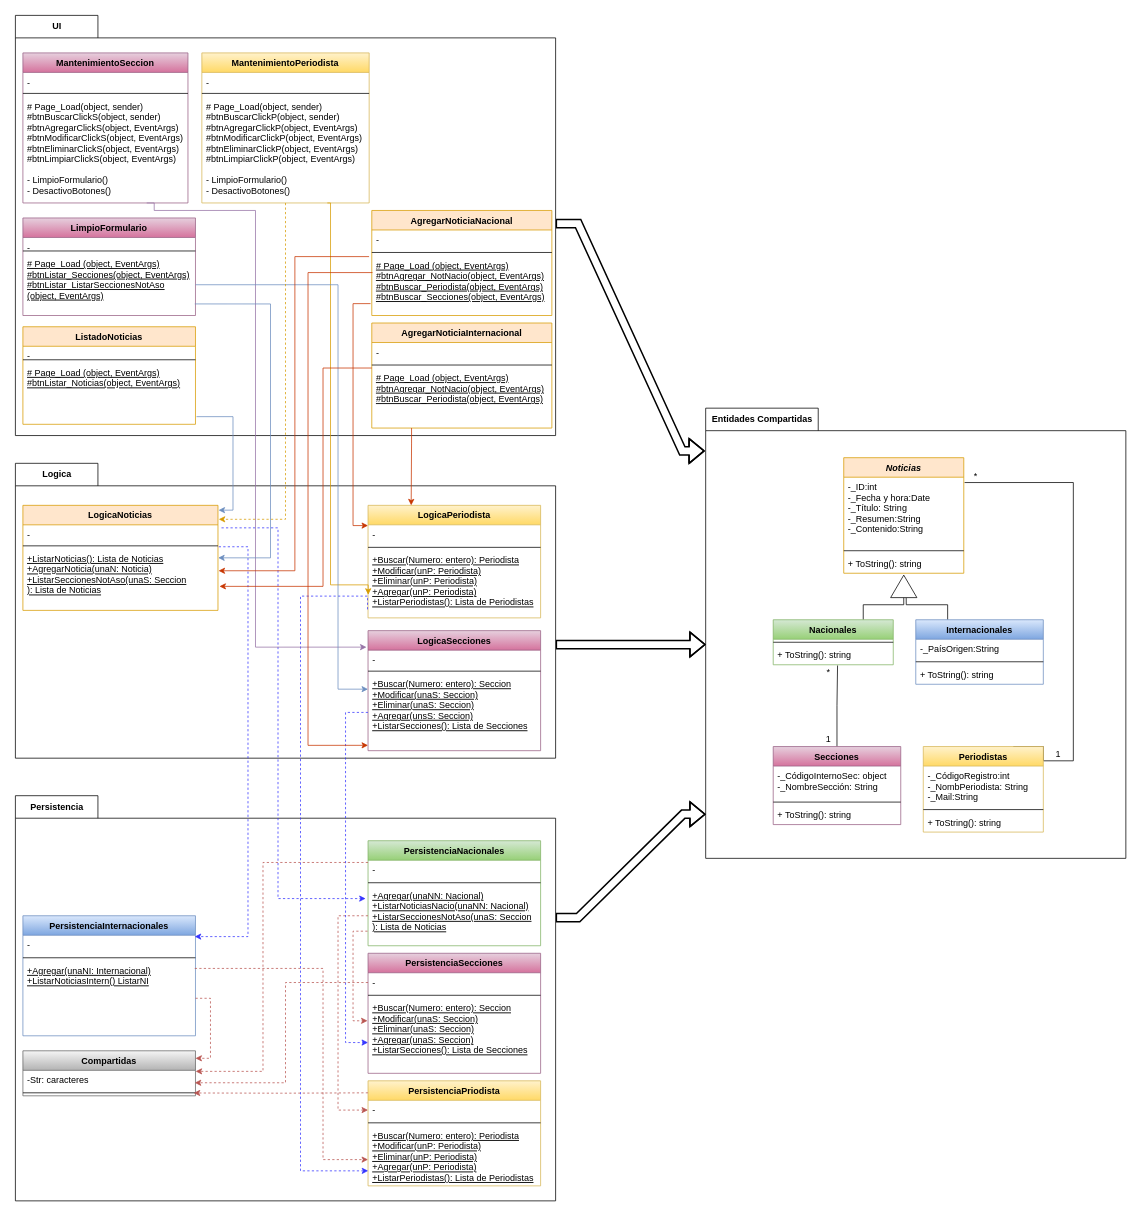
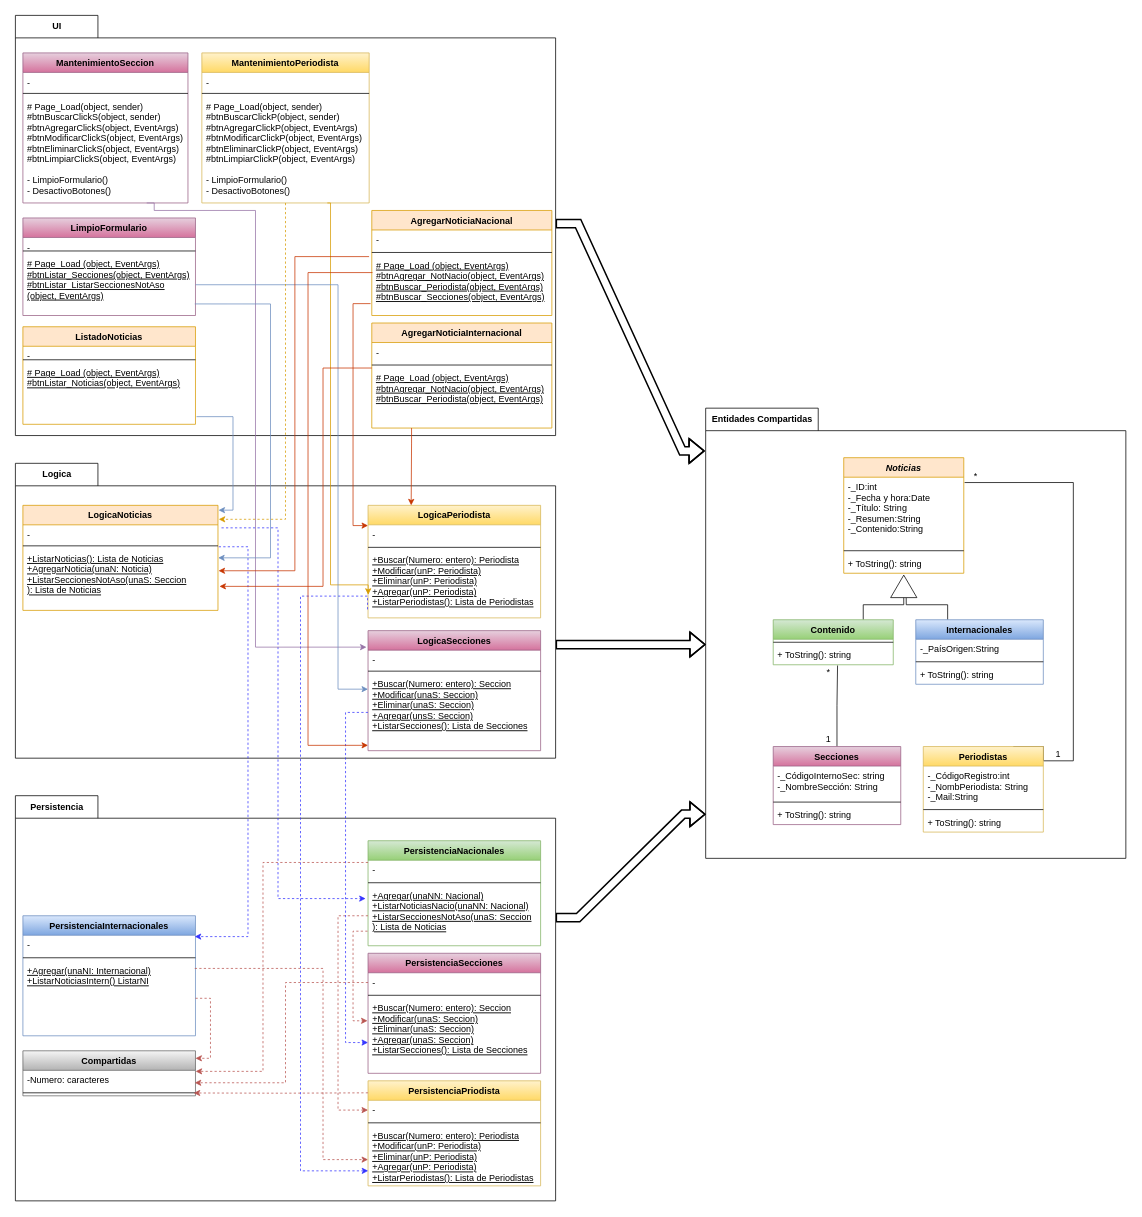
(833, 630) -> (833, 630)
(839, 776) -> (838, 776)
(65, 1080) -> (73, 1080)
